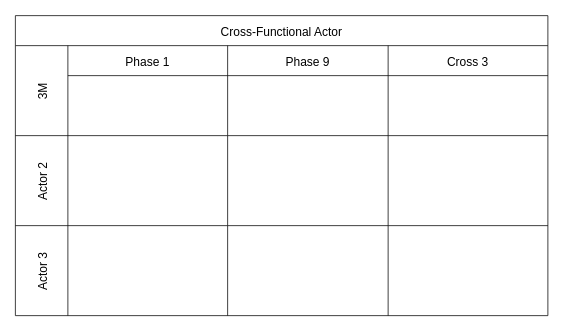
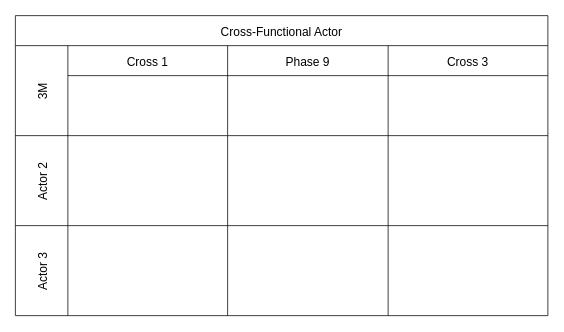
(147, 61) -> (147, 61)
